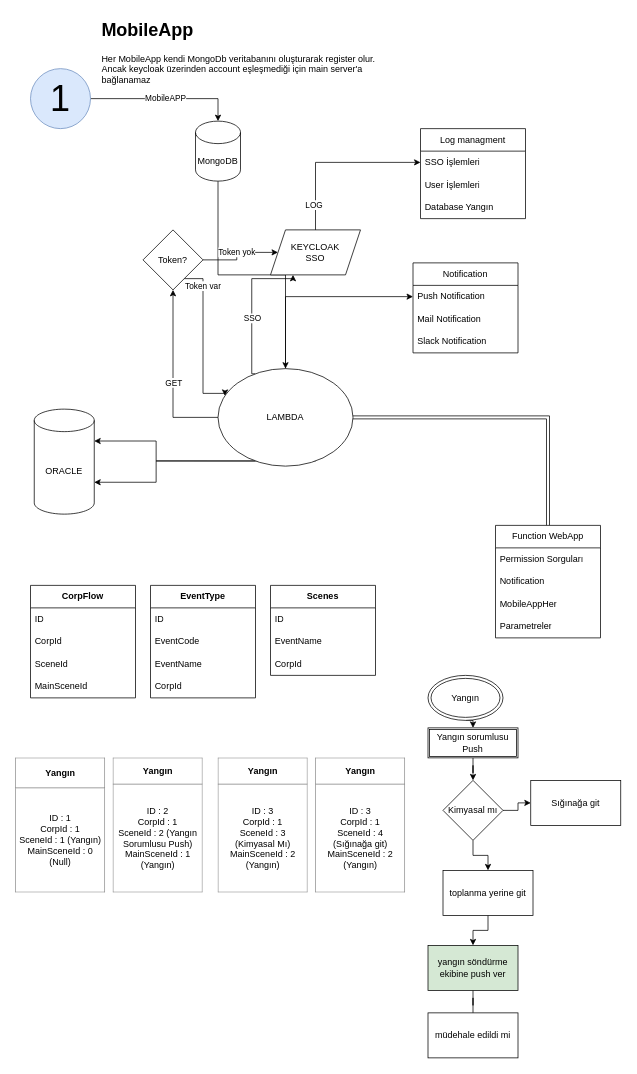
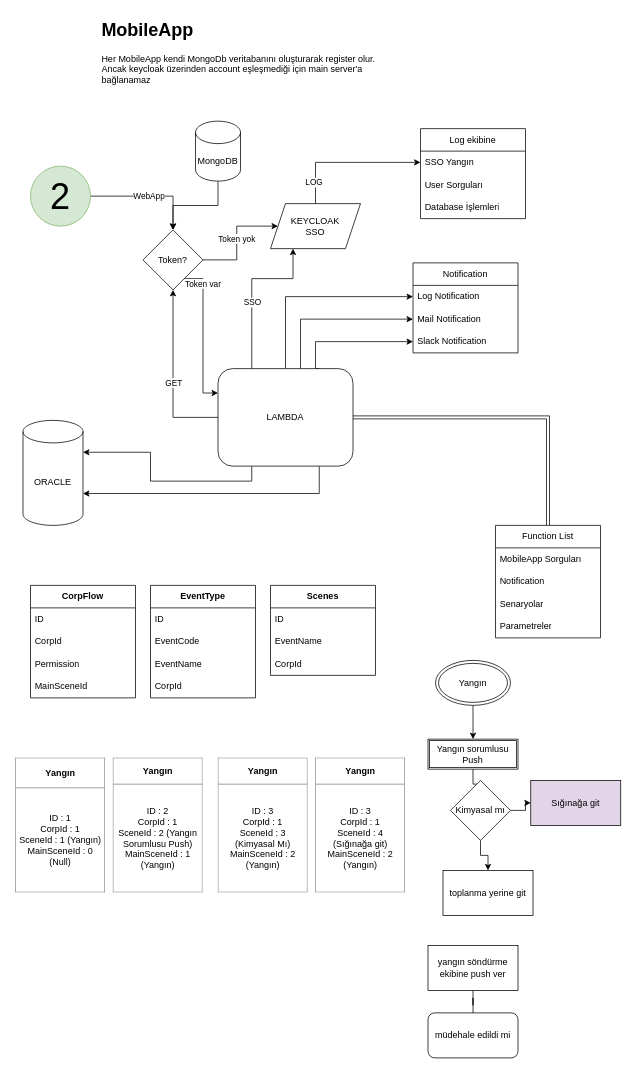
(60, 99) -> none
(155, 99) -> none
(473, 140) -> (473, 140)
(453, 162) -> (449, 162)
(455, 185) -> (458, 185)
none -> (60, 196)
none -> (156, 196)
(462, 207) -> (466, 207)
(315, 252) -> (315, 226)
(259, 275) -> (197, 206)
(456, 297) -> (453, 297)
none -> (347, 342)
none -> (300, 343)
(285, 417) -> (285, 417)
(64, 462) -> (53, 473)
(548, 537) -> (548, 537)
(546, 559) -> (543, 559)
(528, 604) -> (524, 604)
(53, 664) -> (58, 664)
(465, 698) -> (473, 683)
(473, 743) -> (473, 754)
(576, 803) -> (576, 803)
(473, 810) -> (480, 810)
(477, 930) -> none
(473, 968) -> (473, 968)
(473, 1035) -> (473, 1035)
